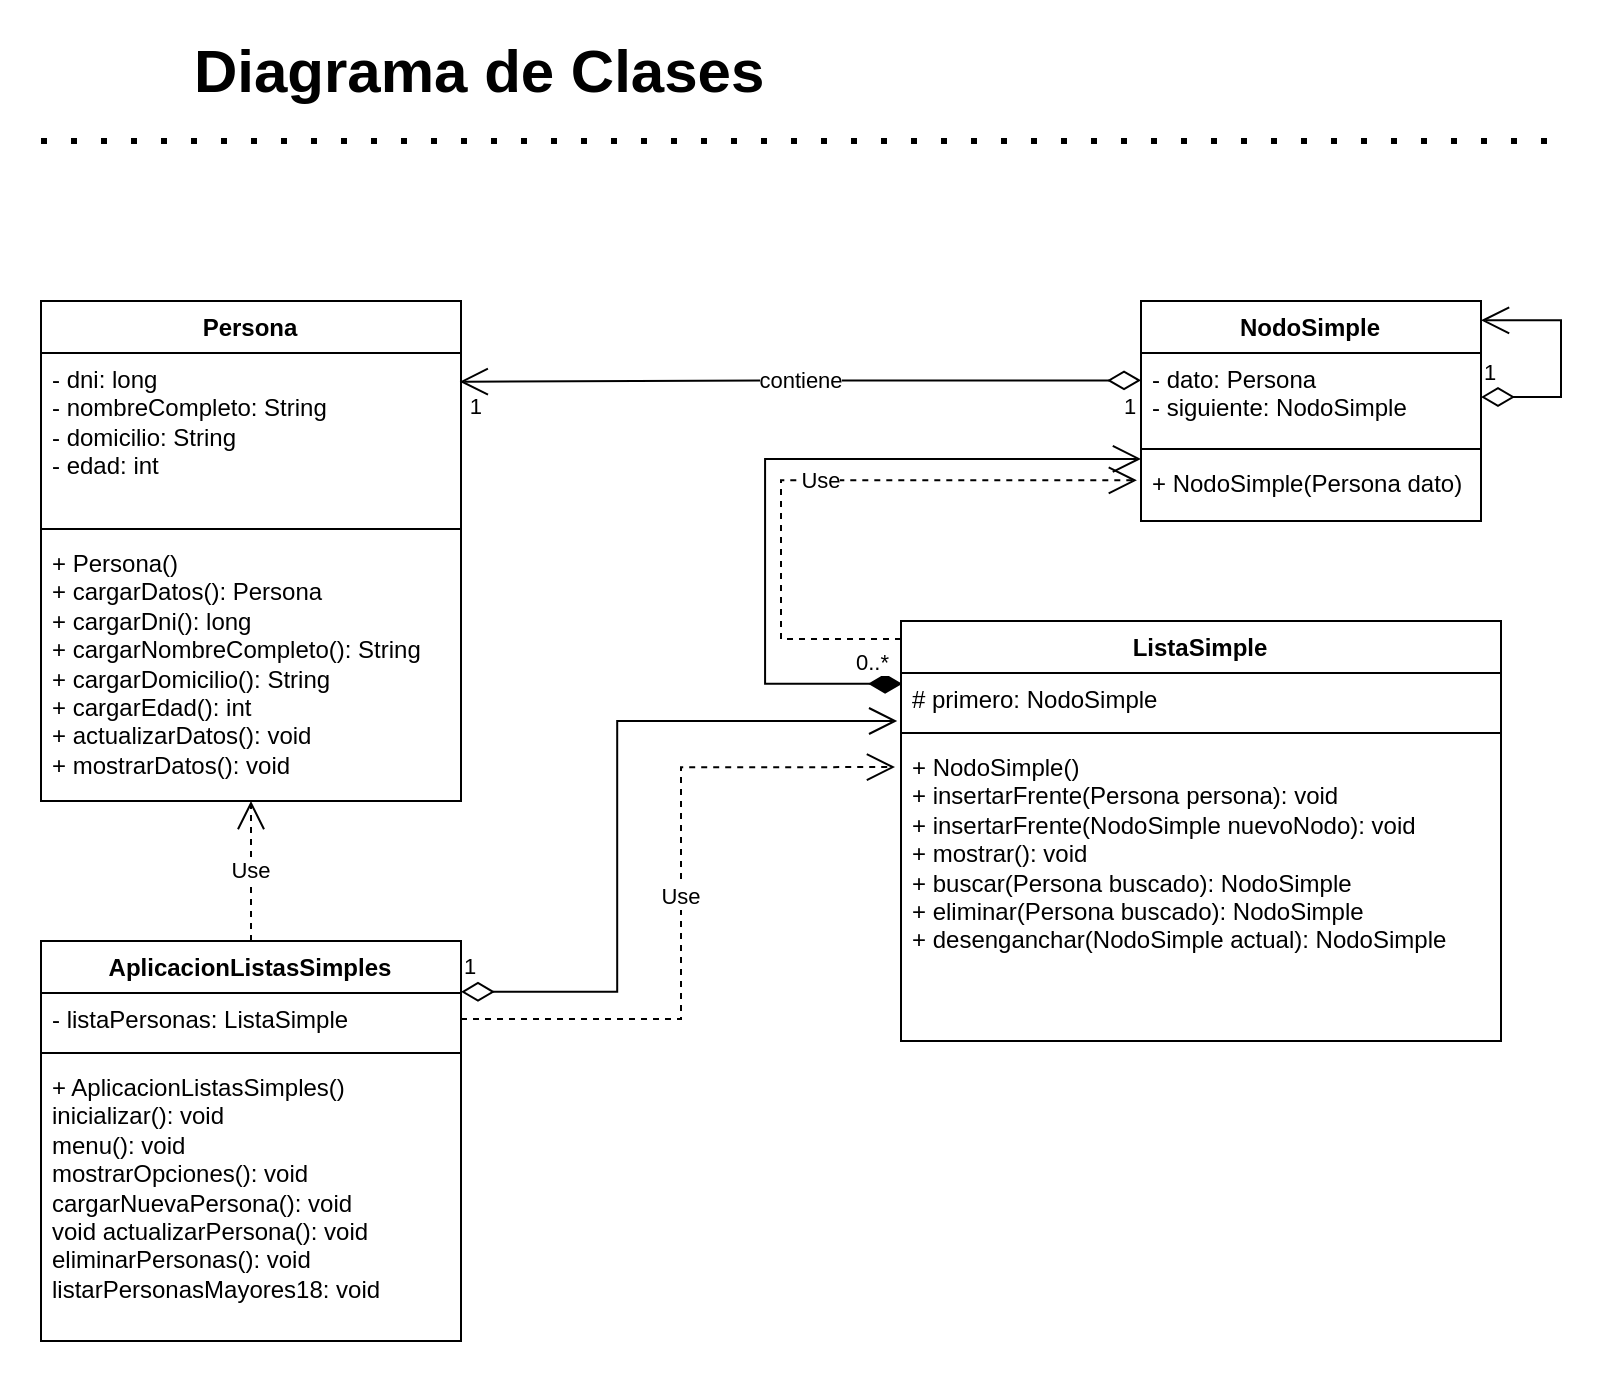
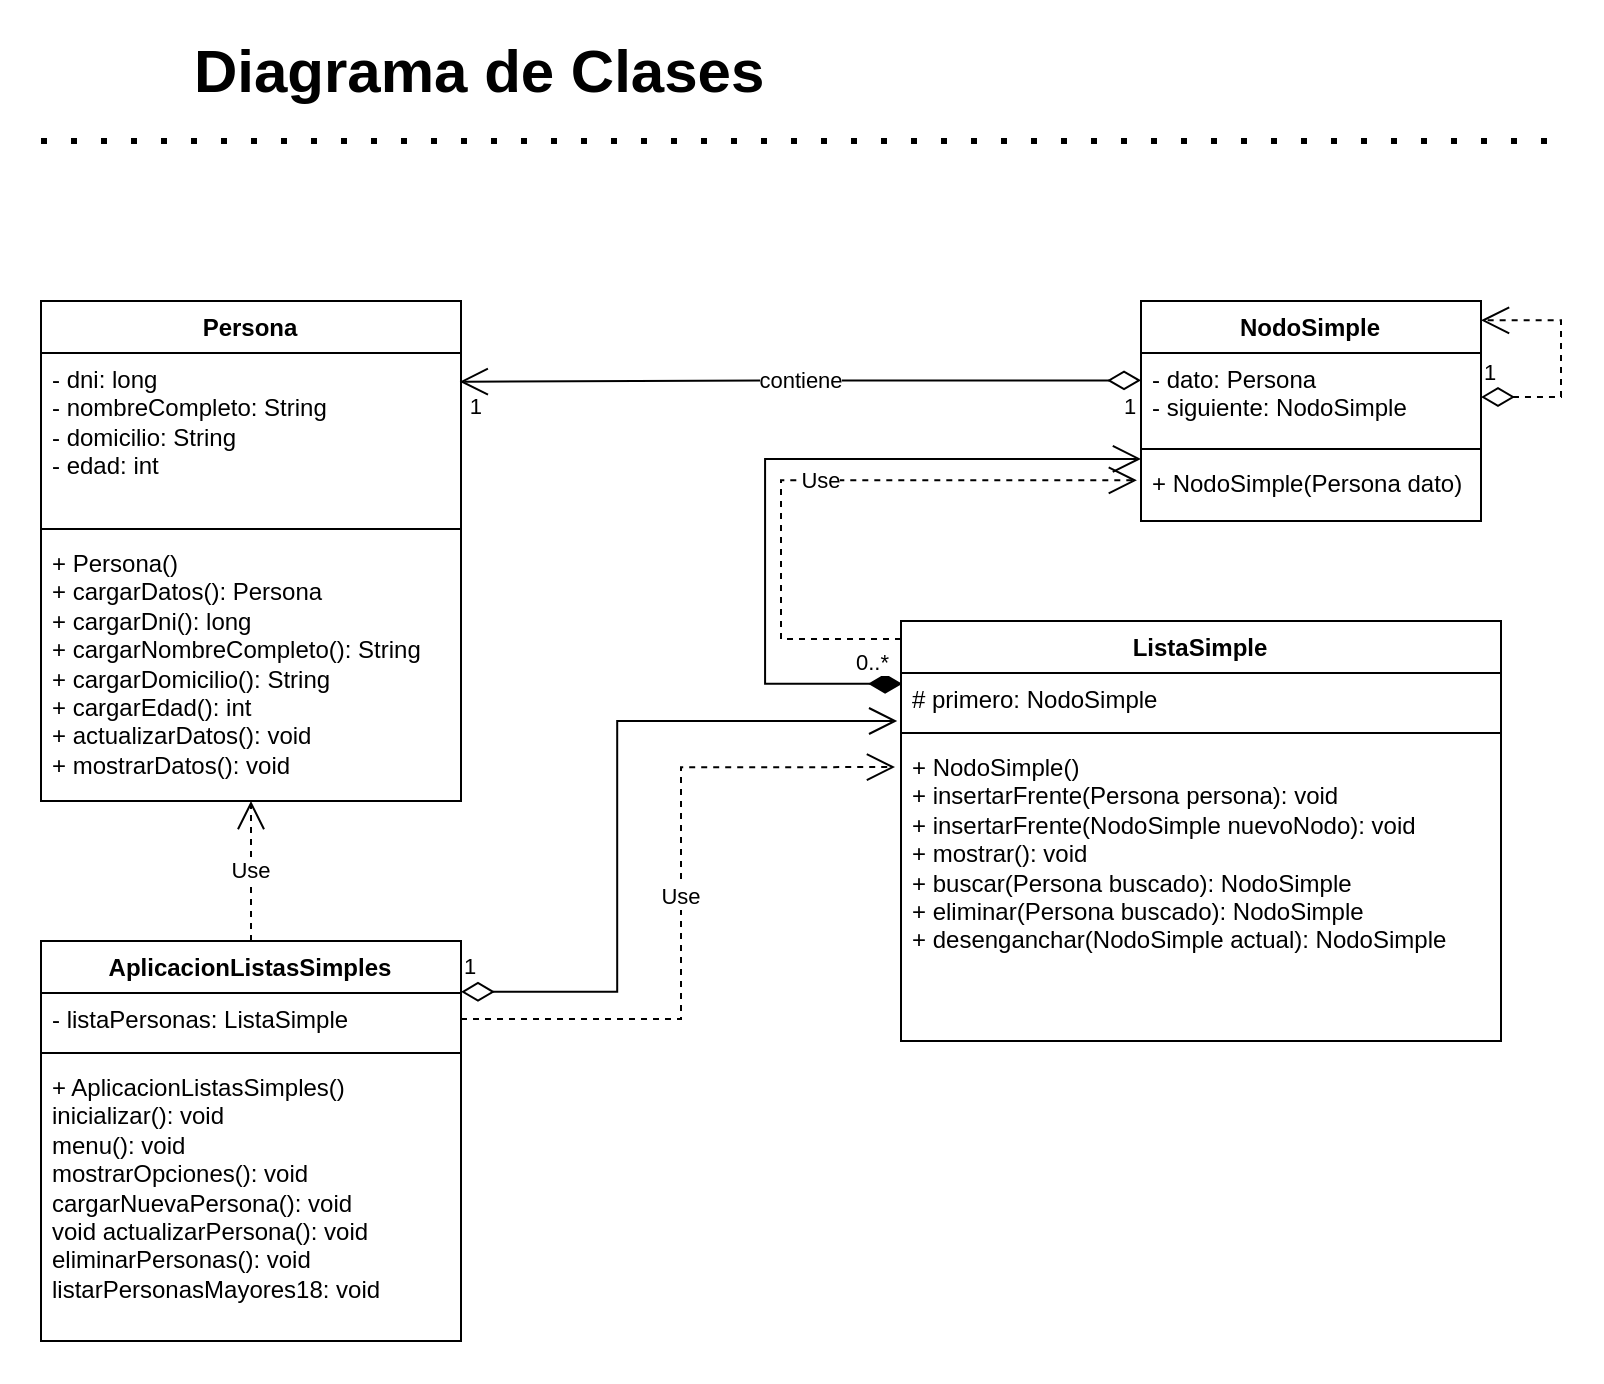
(1561, 344) -> (1561, 344)
